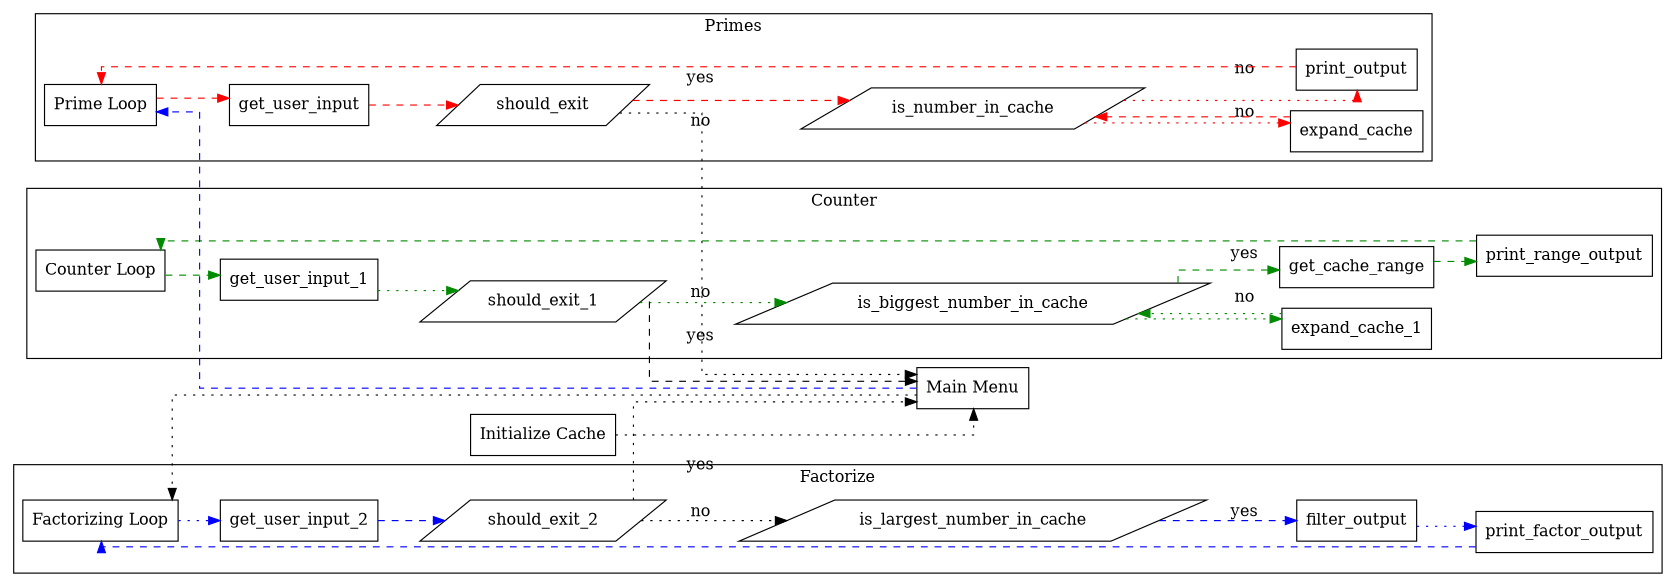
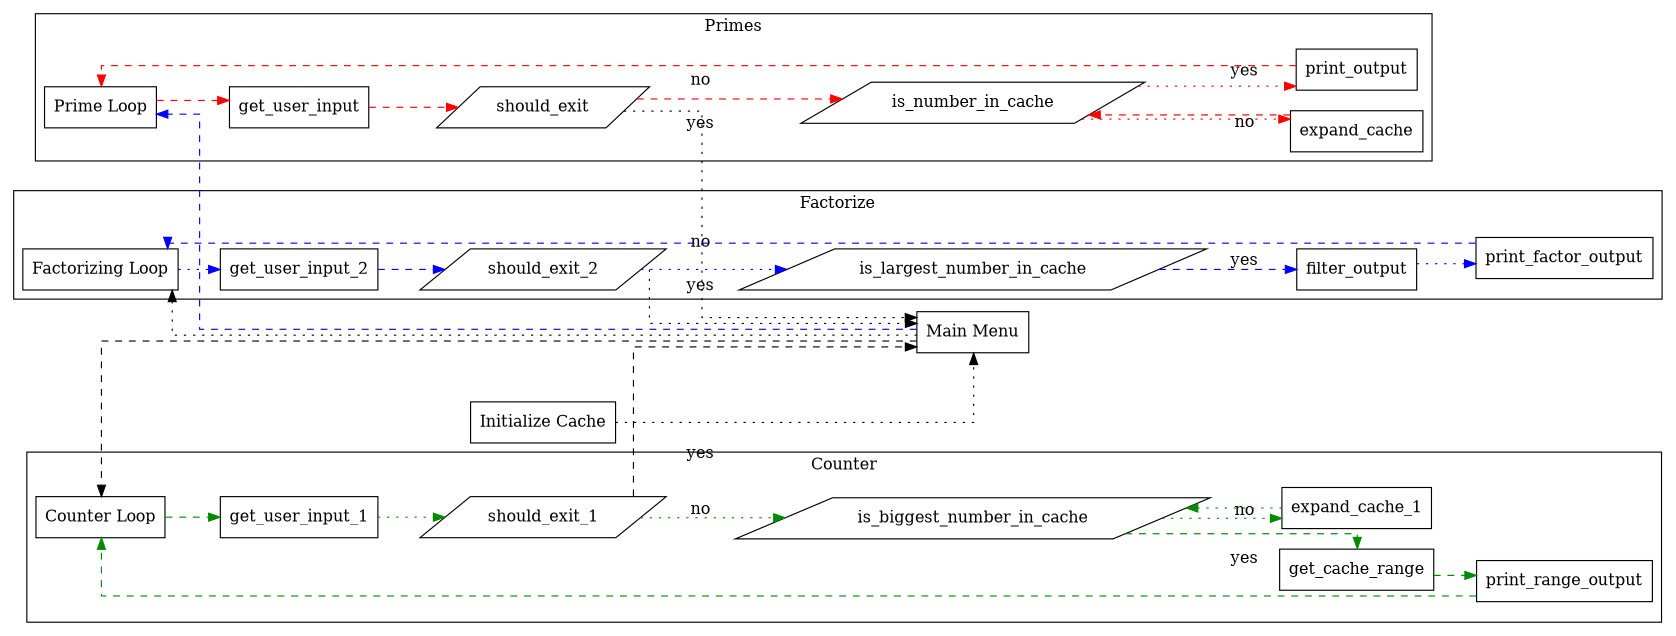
(1245, 69) -> (1245, 71)
(701, 78) -> (701, 80)
(701, 122) -> (701, 124)
none -> (437, 341)
(708, 521) -> (712, 269)
